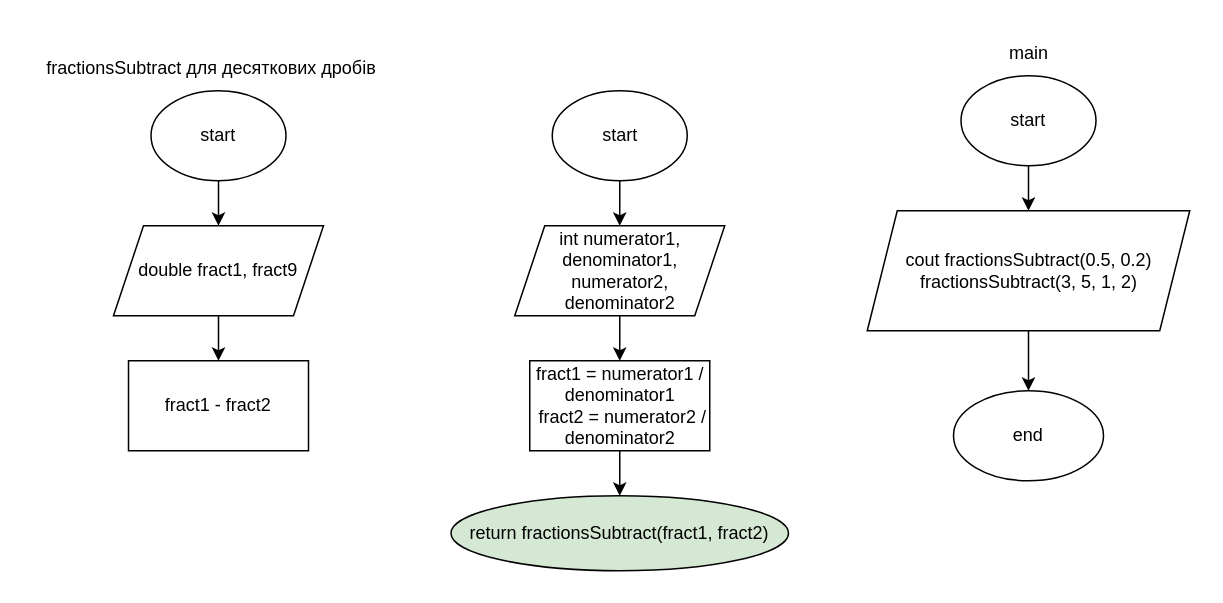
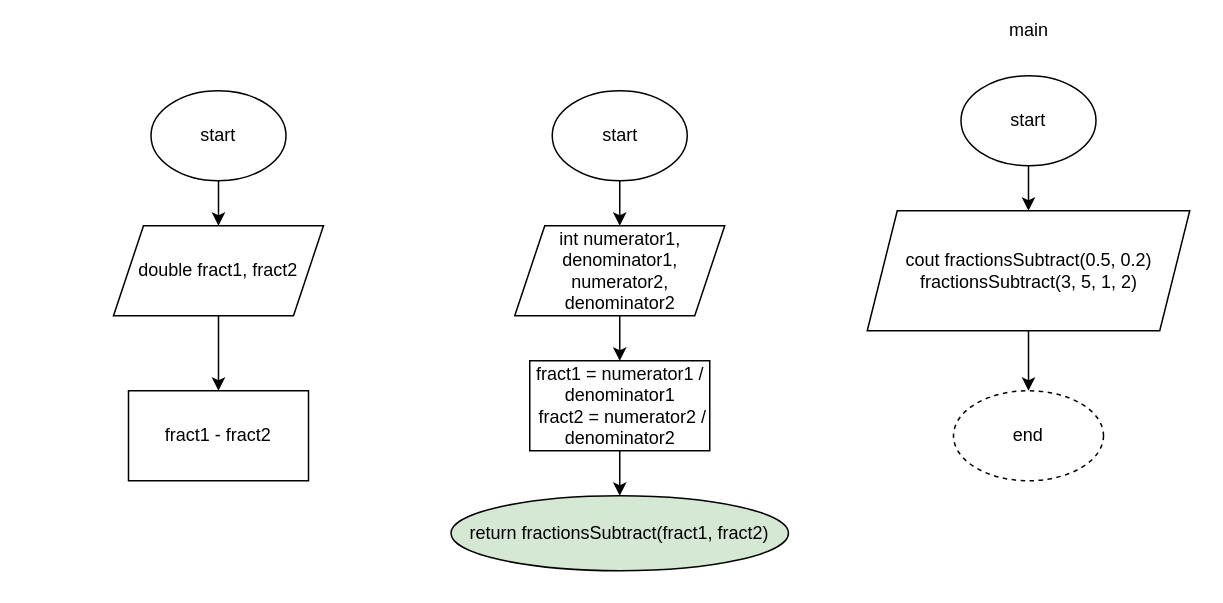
(1028, 53) -> (1028, 31)
(211, 68) -> none
(218, 271) -> (218, 271)
(218, 406) -> (218, 436)
(1028, 436) -> (1028, 436)
